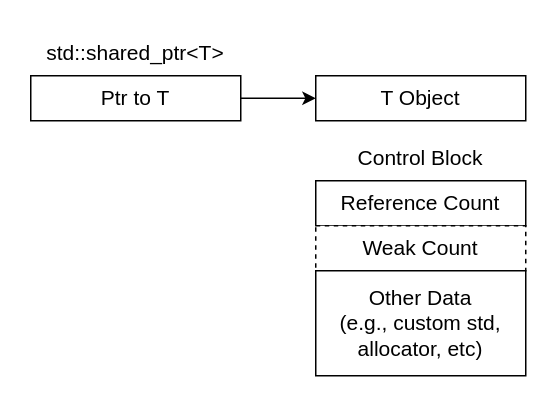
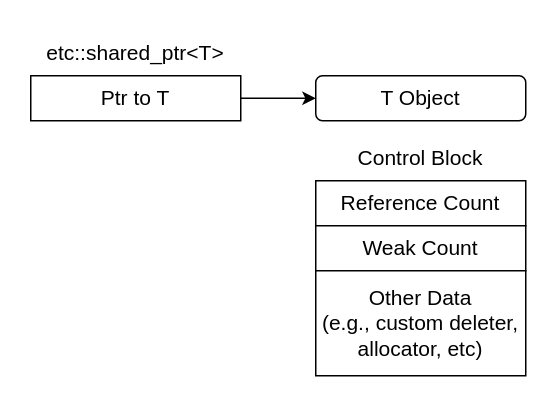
(136, 53) -> (136, 53)
(421, 98) -> (421, 98)
(421, 248) -> (421, 248)
(421, 323) -> (421, 323)
